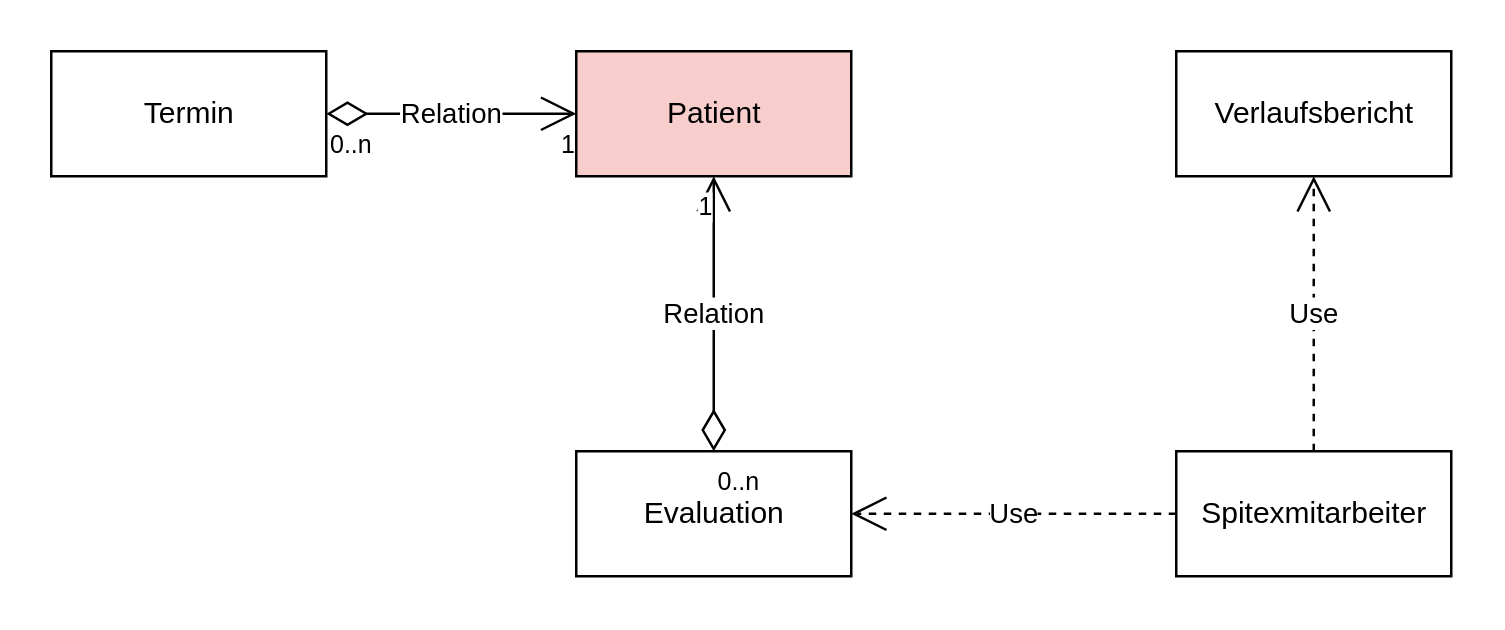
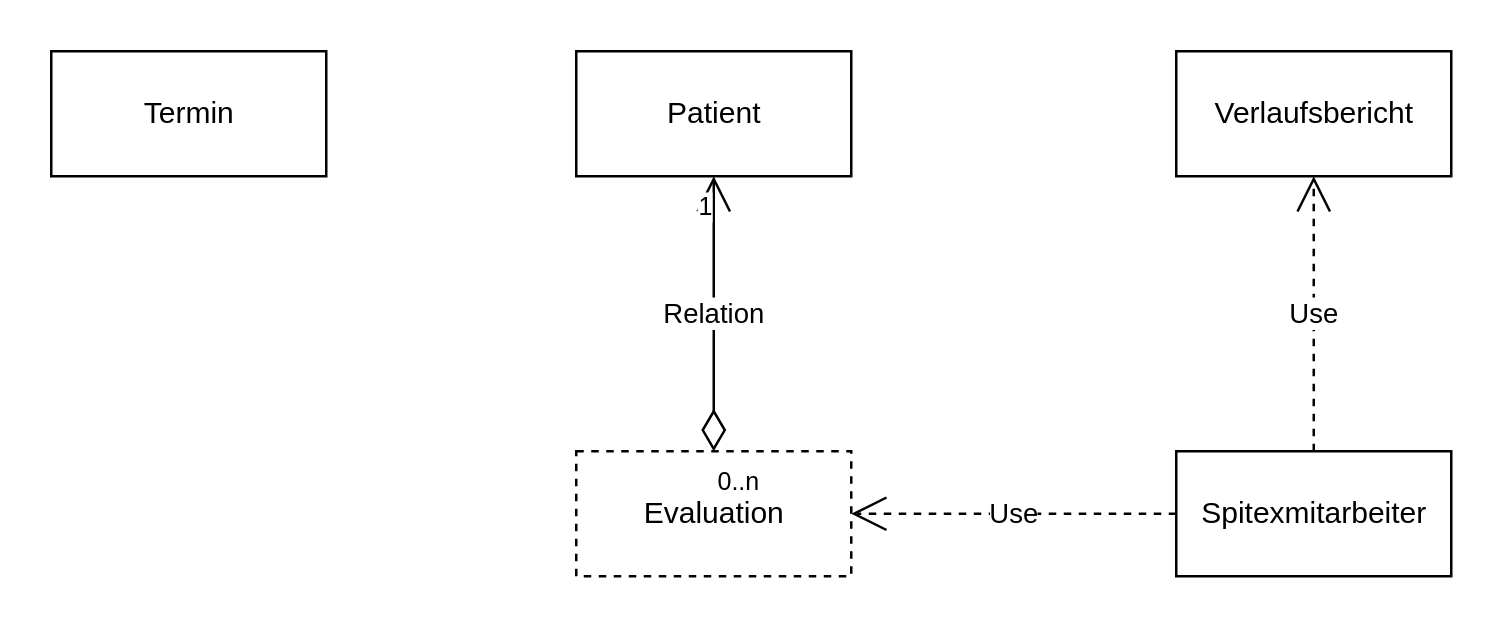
(468, 114) -> none
(714, 114) -> (714, 114)
(714, 514) -> (714, 514)
